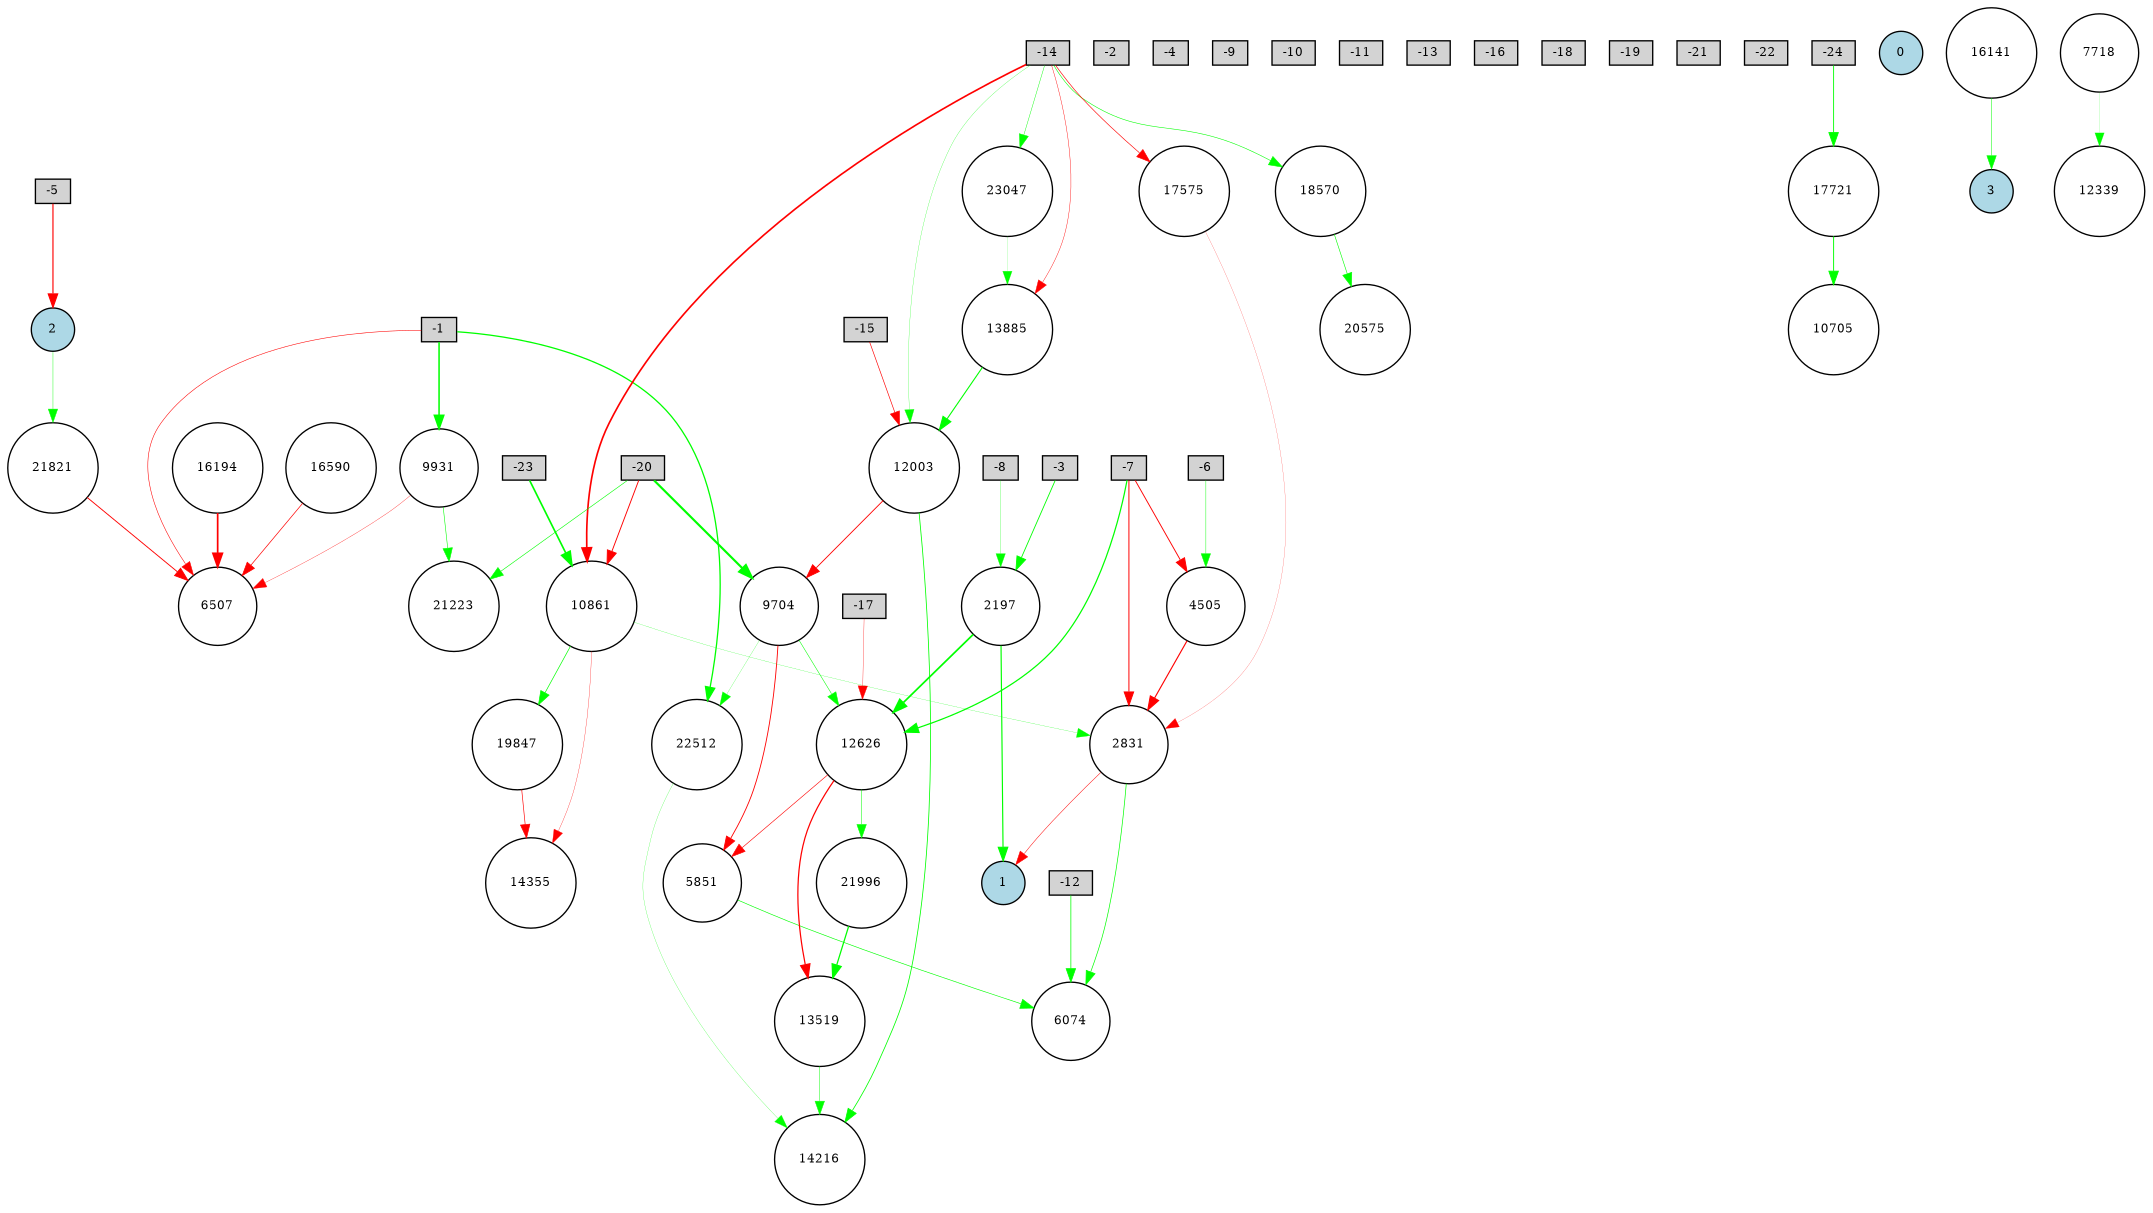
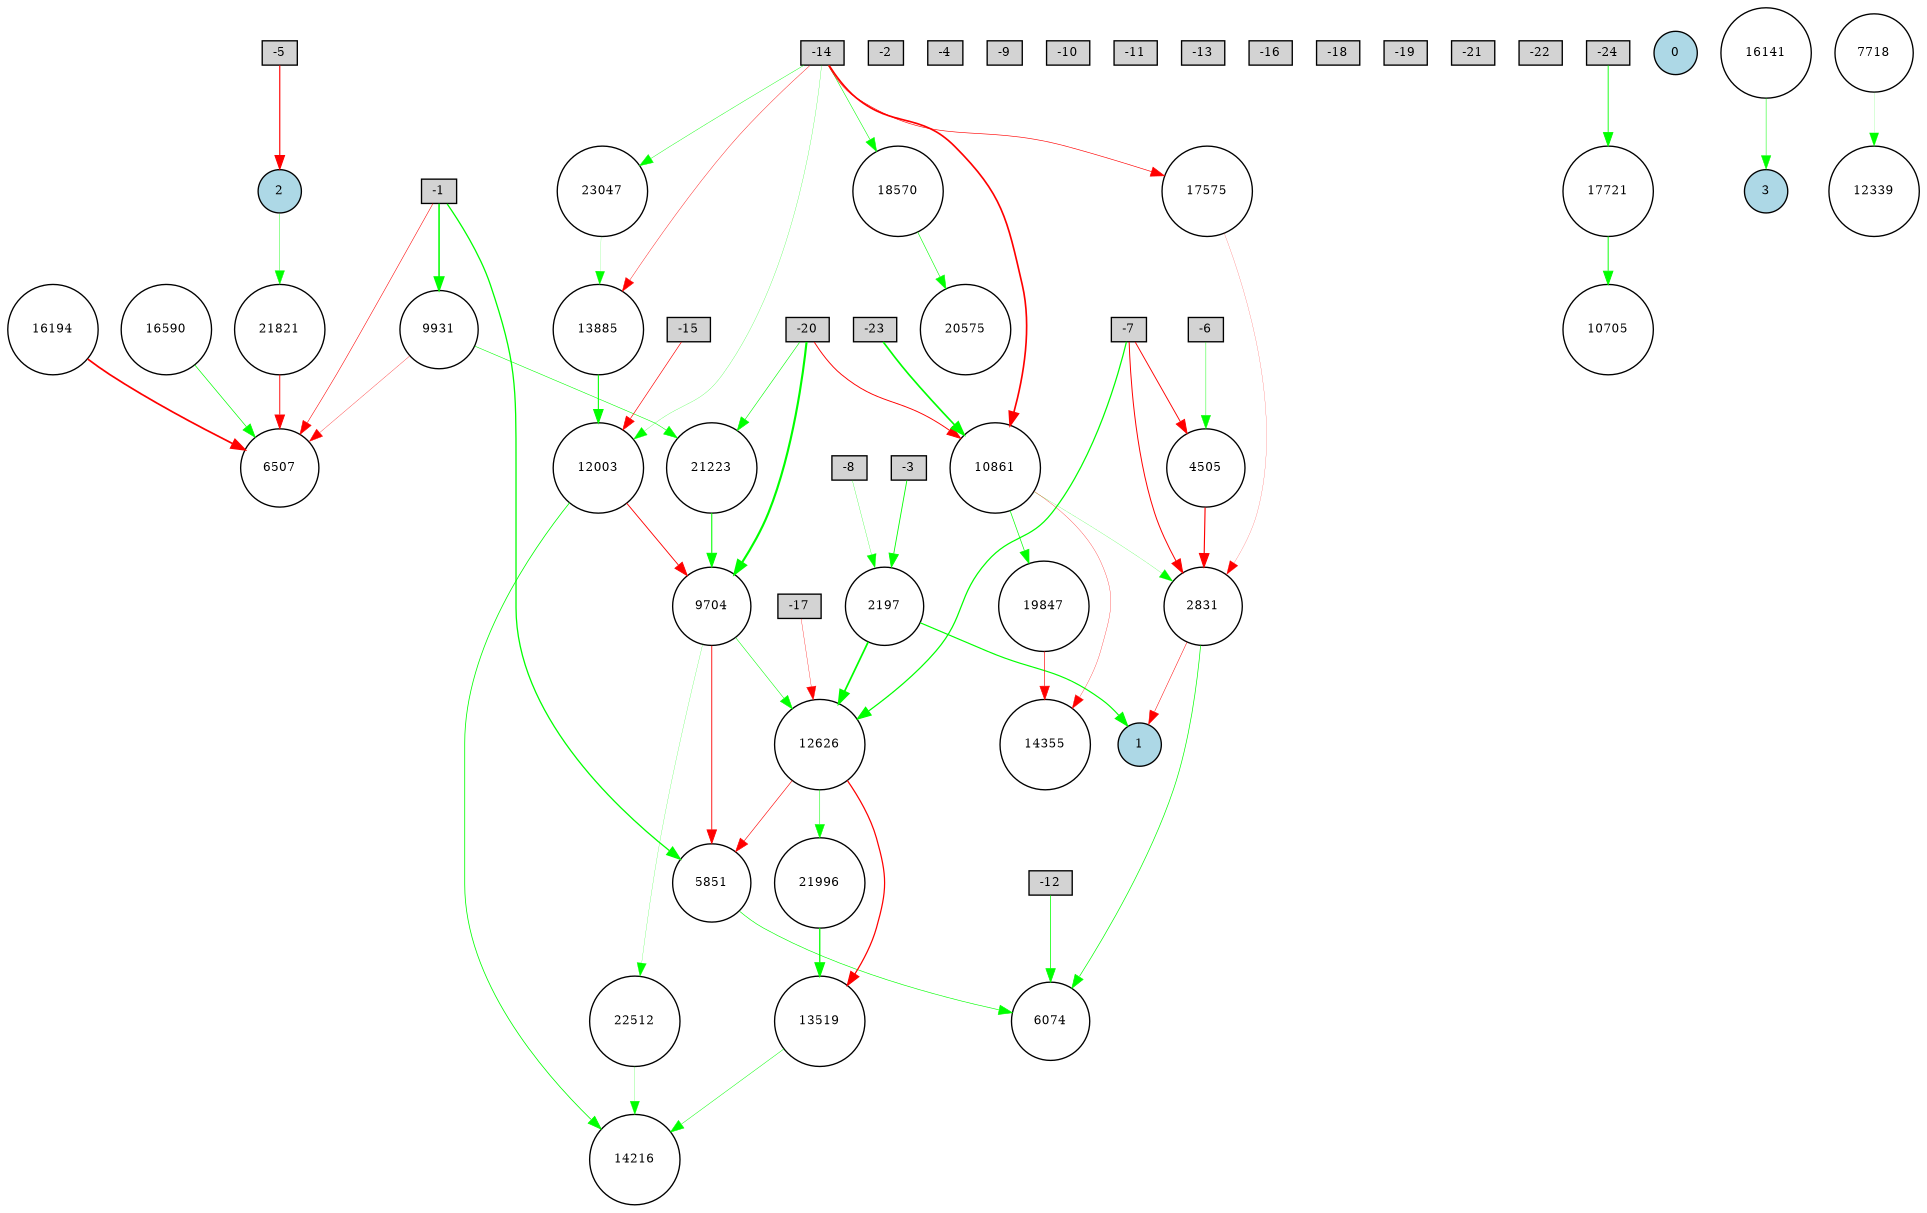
(684, 435) -> (516, 547)
none -> (712, 533)
(277, 534) -> (221, 396)
